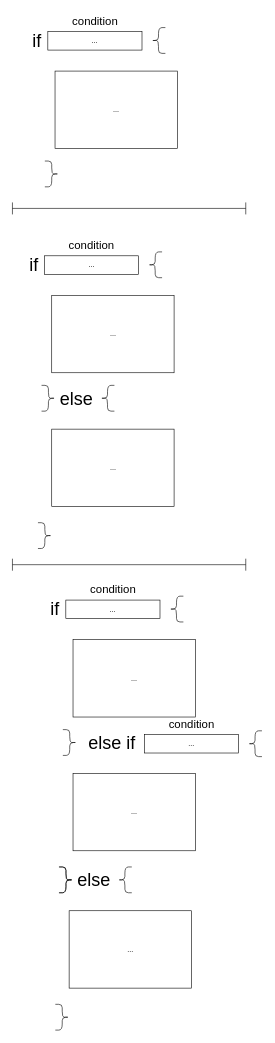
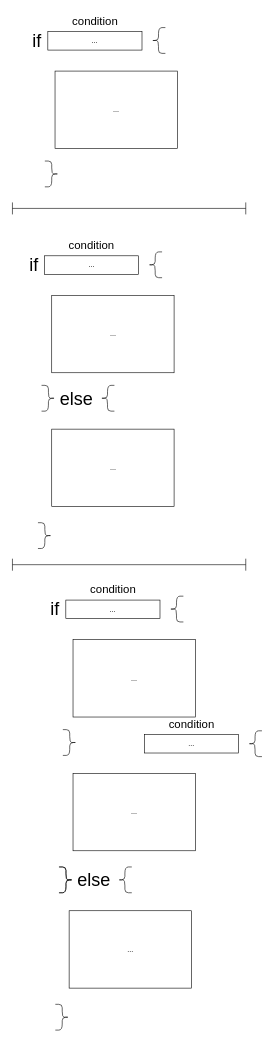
(111, 743) -> none
